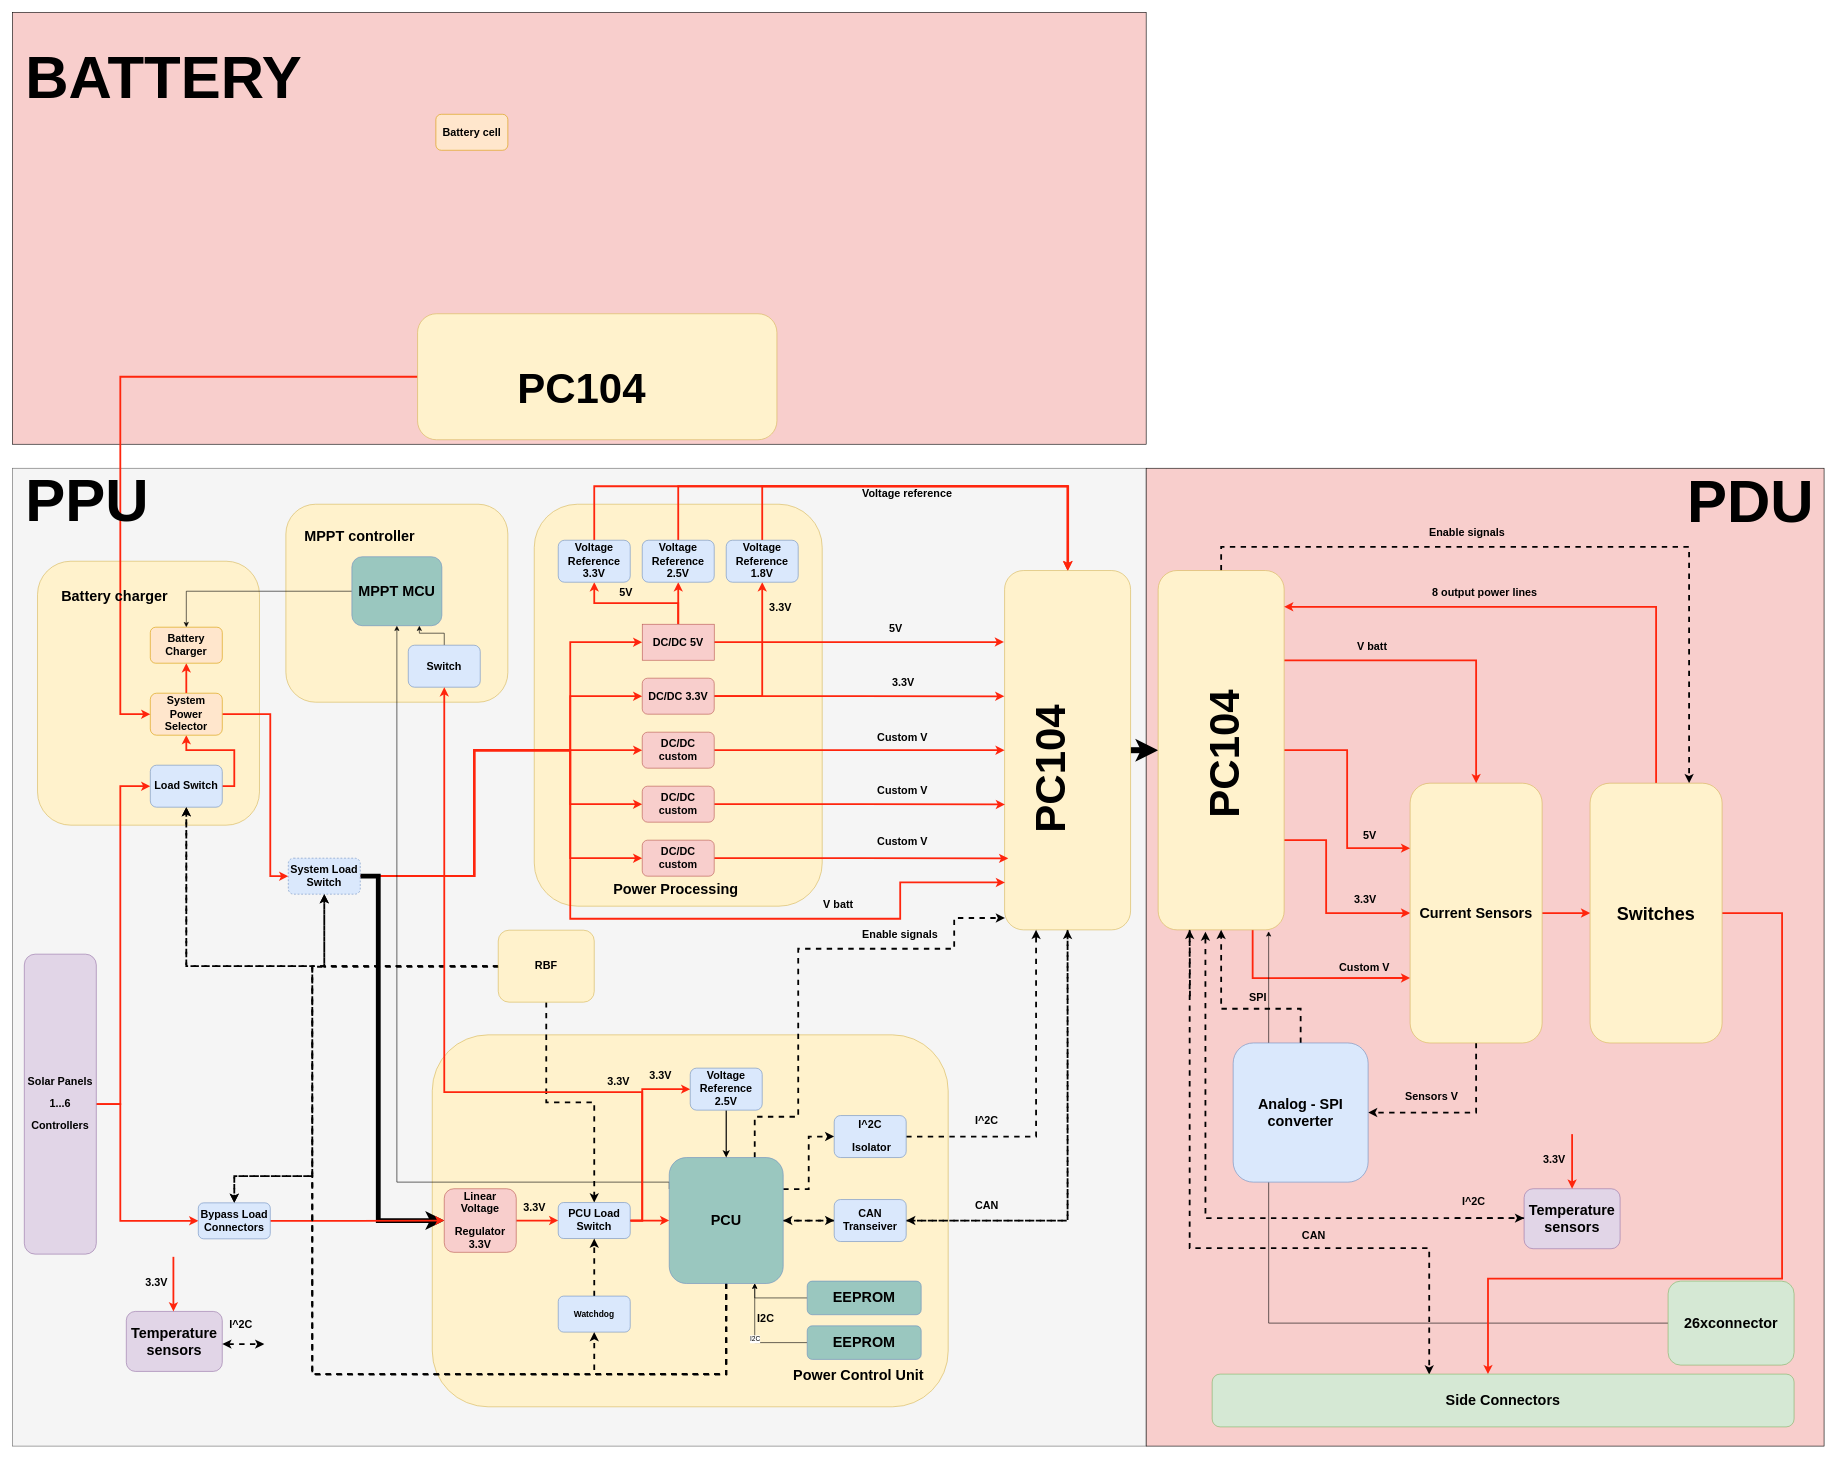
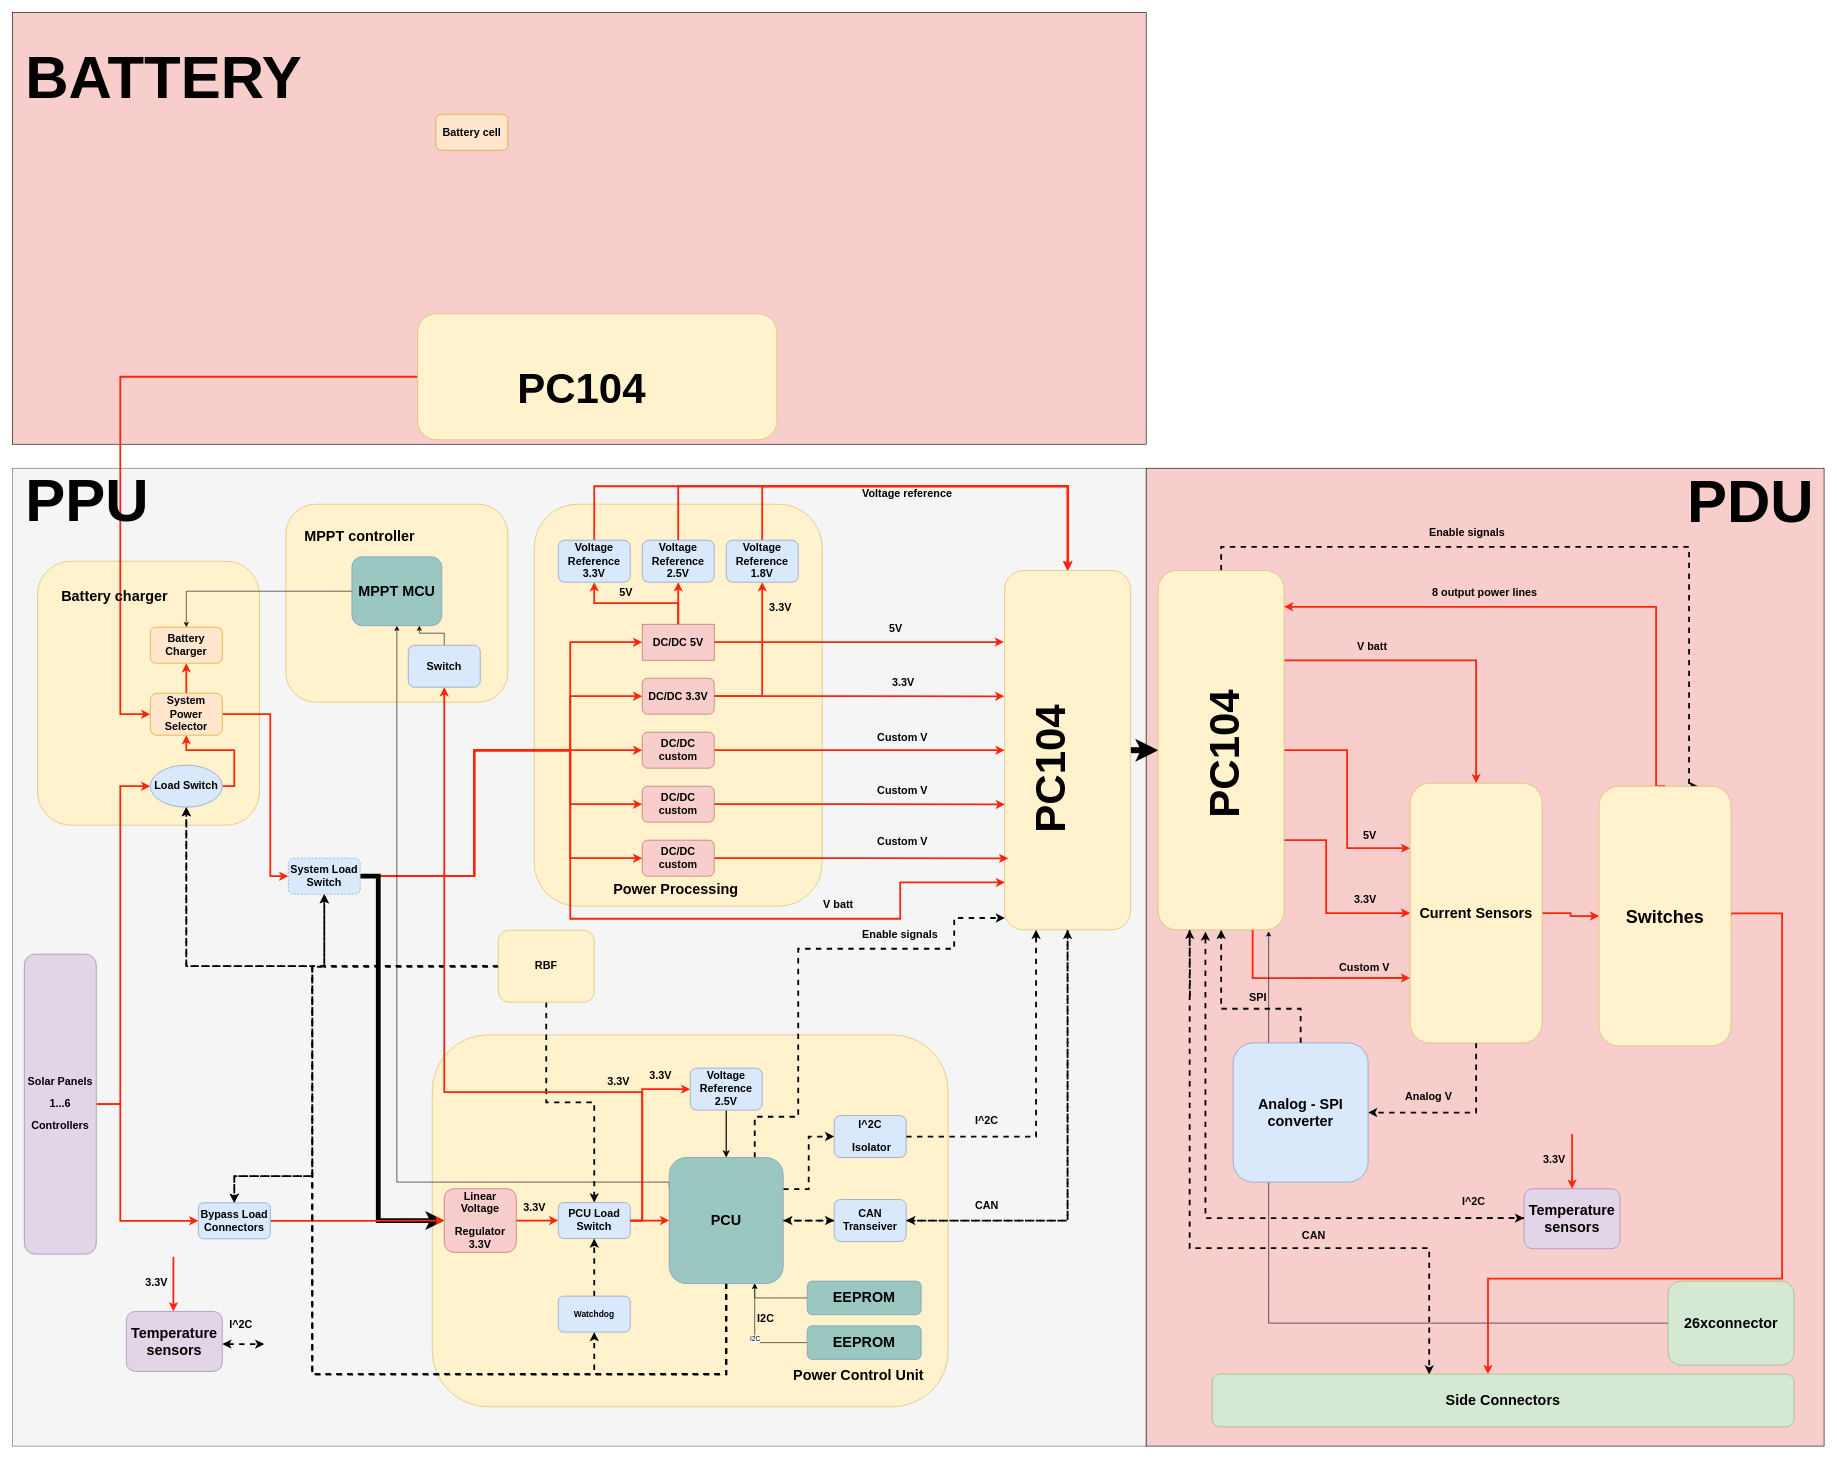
(186, 786) -> (186, 786)
(1656, 913) -> (1665, 916)
(1423, 1086) -> (1420, 1086)
